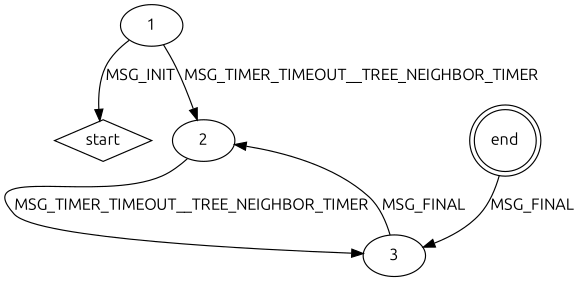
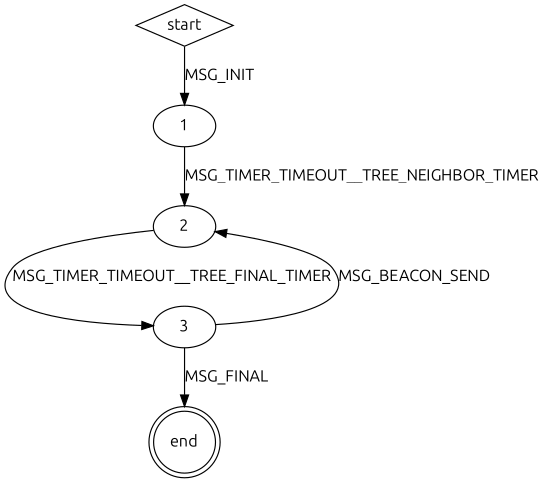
(104, 70) -> (185, 70)
(192, 205) -> (172, 277)
(424, 205) -> (415, 277)
(476, 218) -> (185, 371)
